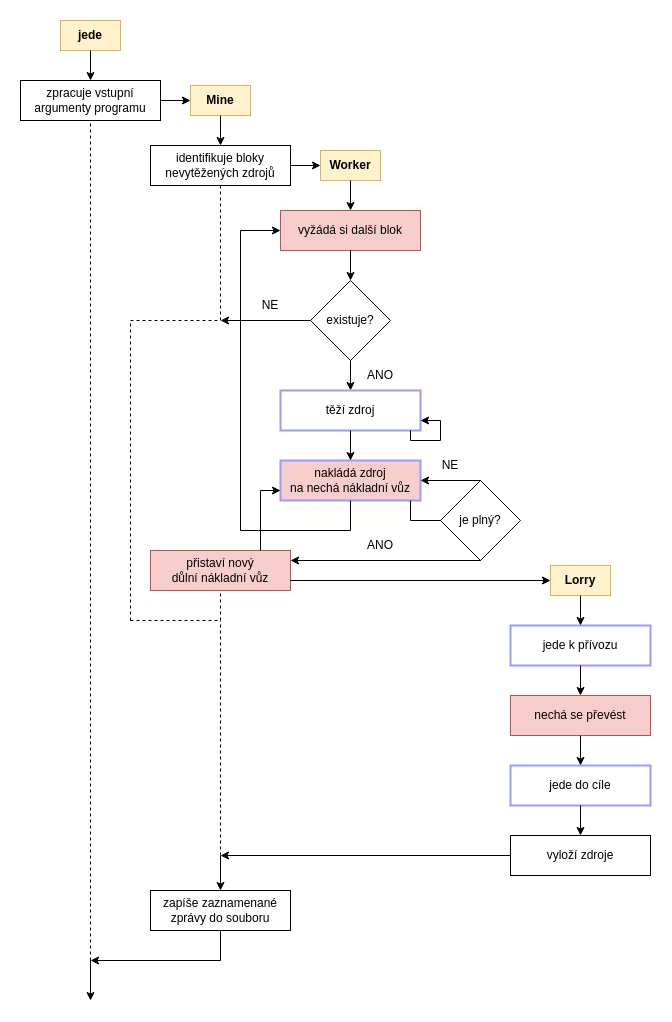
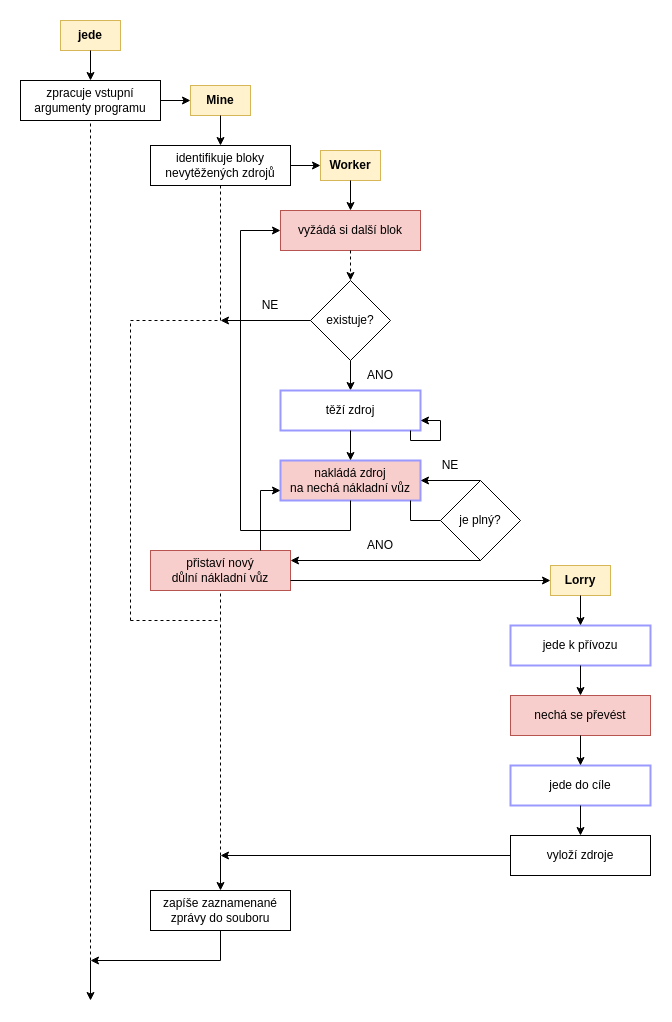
(351, 263) -> (351, 263)
